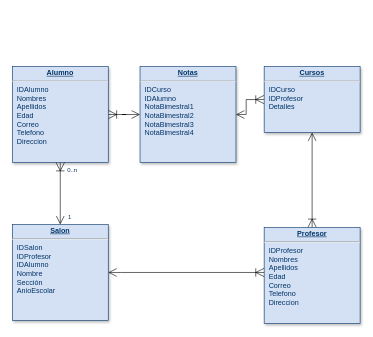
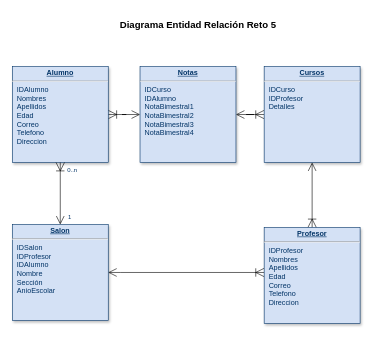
none -> (198, 24)
(312, 99) -> (312, 114)
